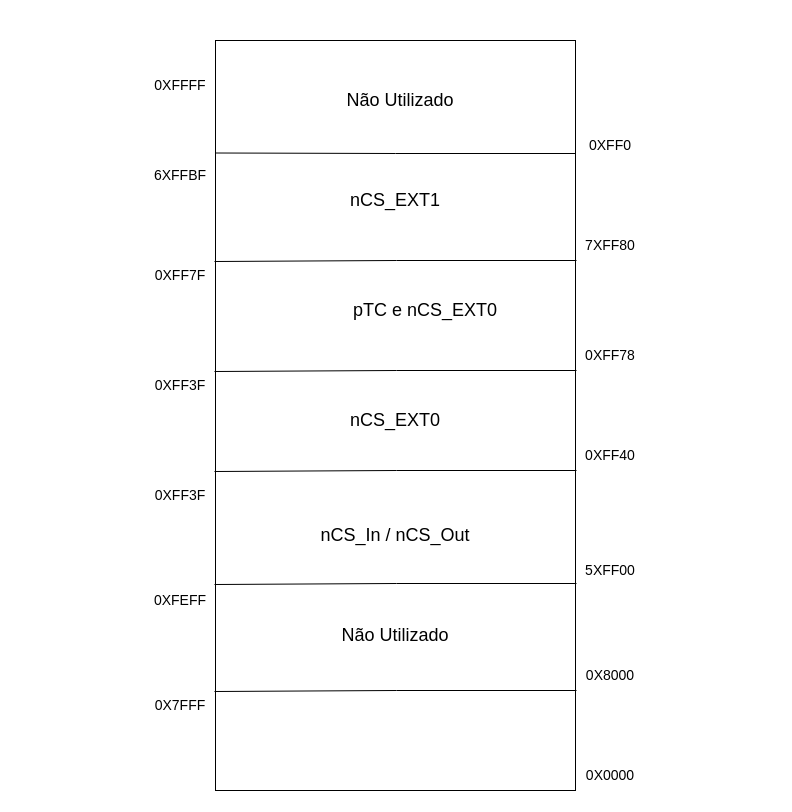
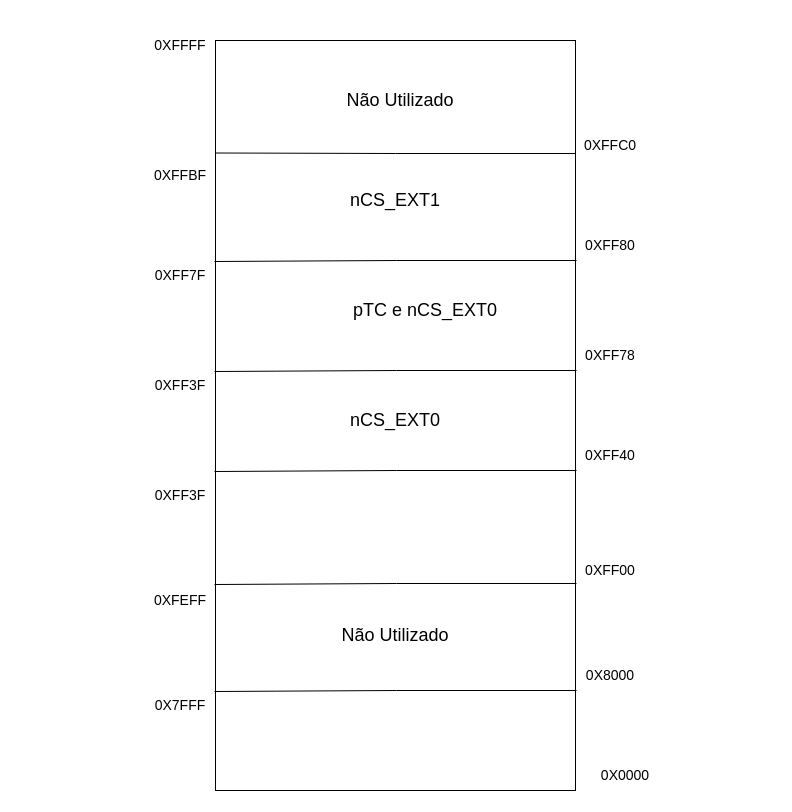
(181, 86) -> (181, 46)
(611, 146) -> (611, 146)
(181, 176) -> (181, 176)
(611, 246) -> (611, 246)
(396, 536) -> none
(611, 571) -> (611, 571)
(611, 776) -> (626, 776)
